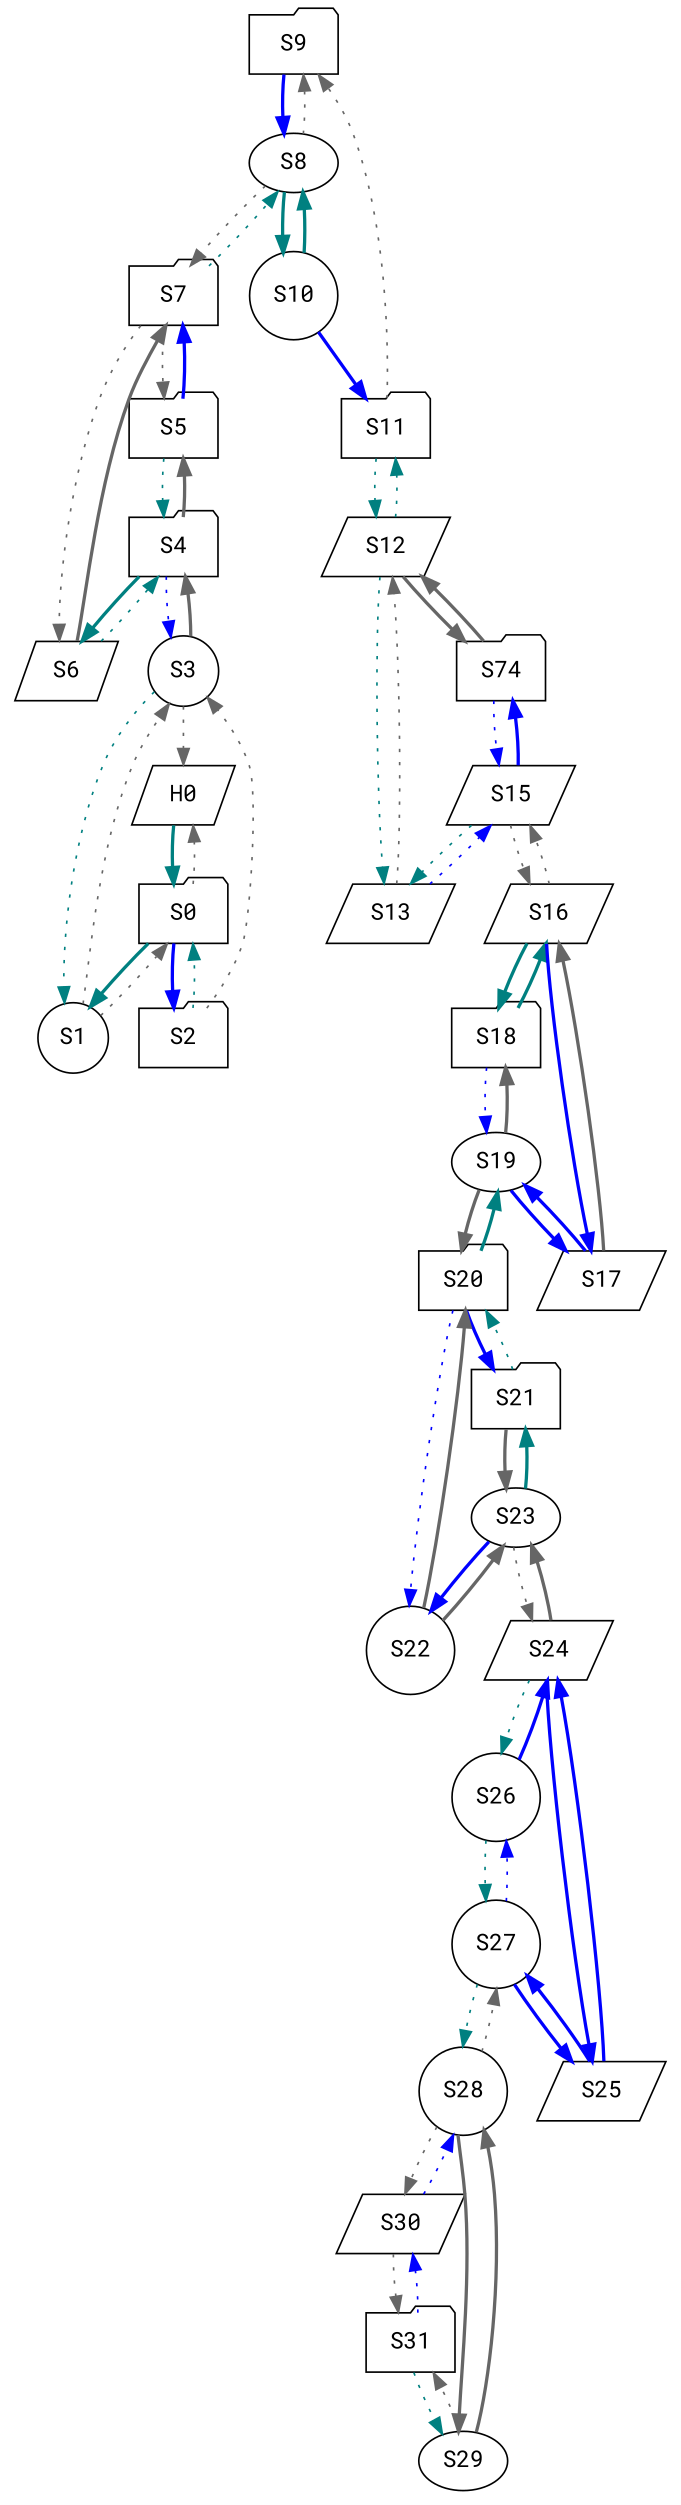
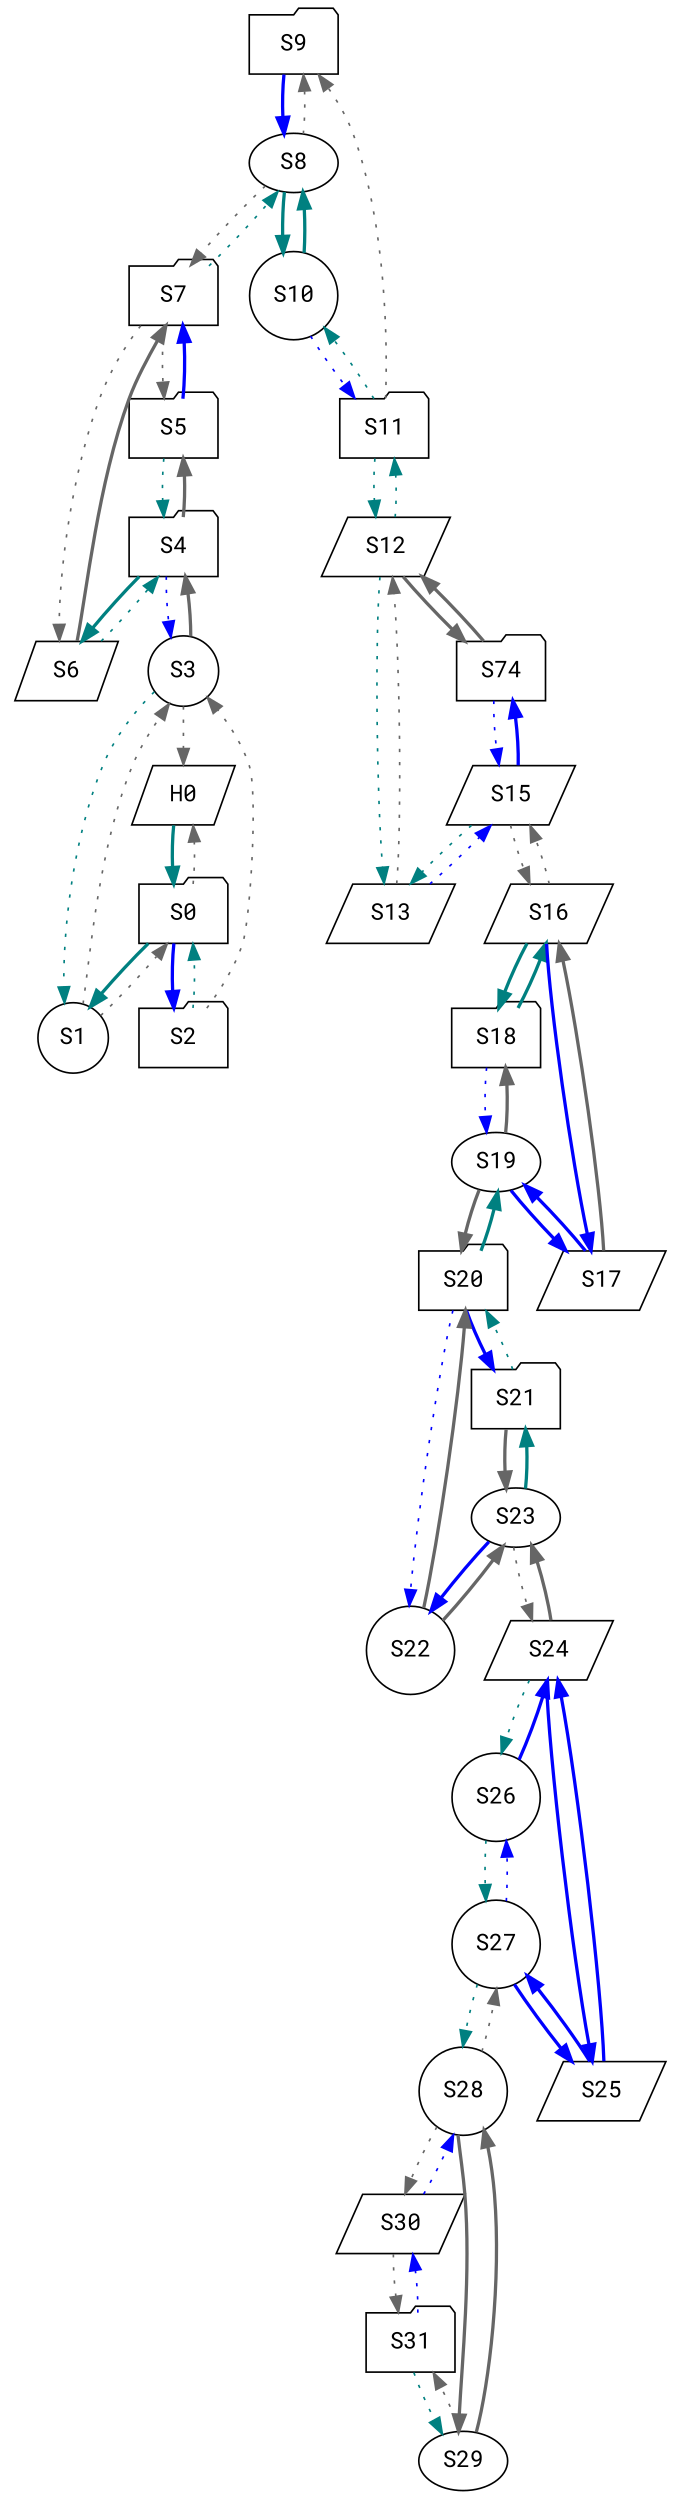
(337, 359) -> (327, 361)
none -> (355, 369)
